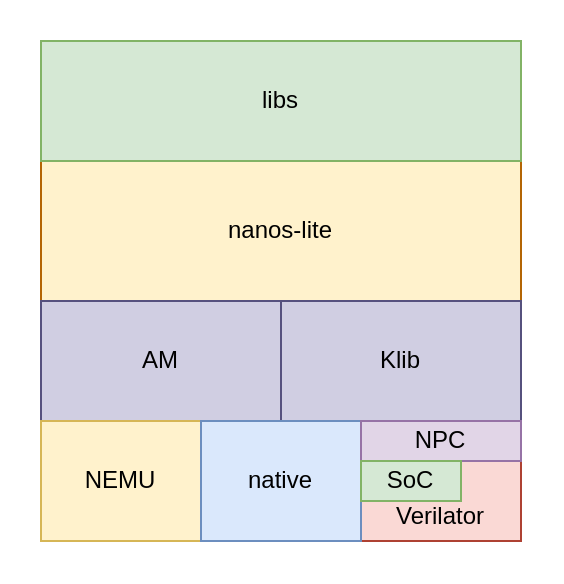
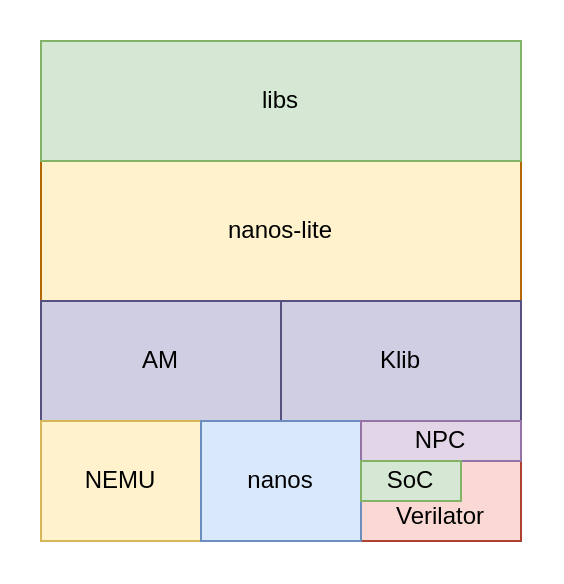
(281, 481) -> (281, 481)
